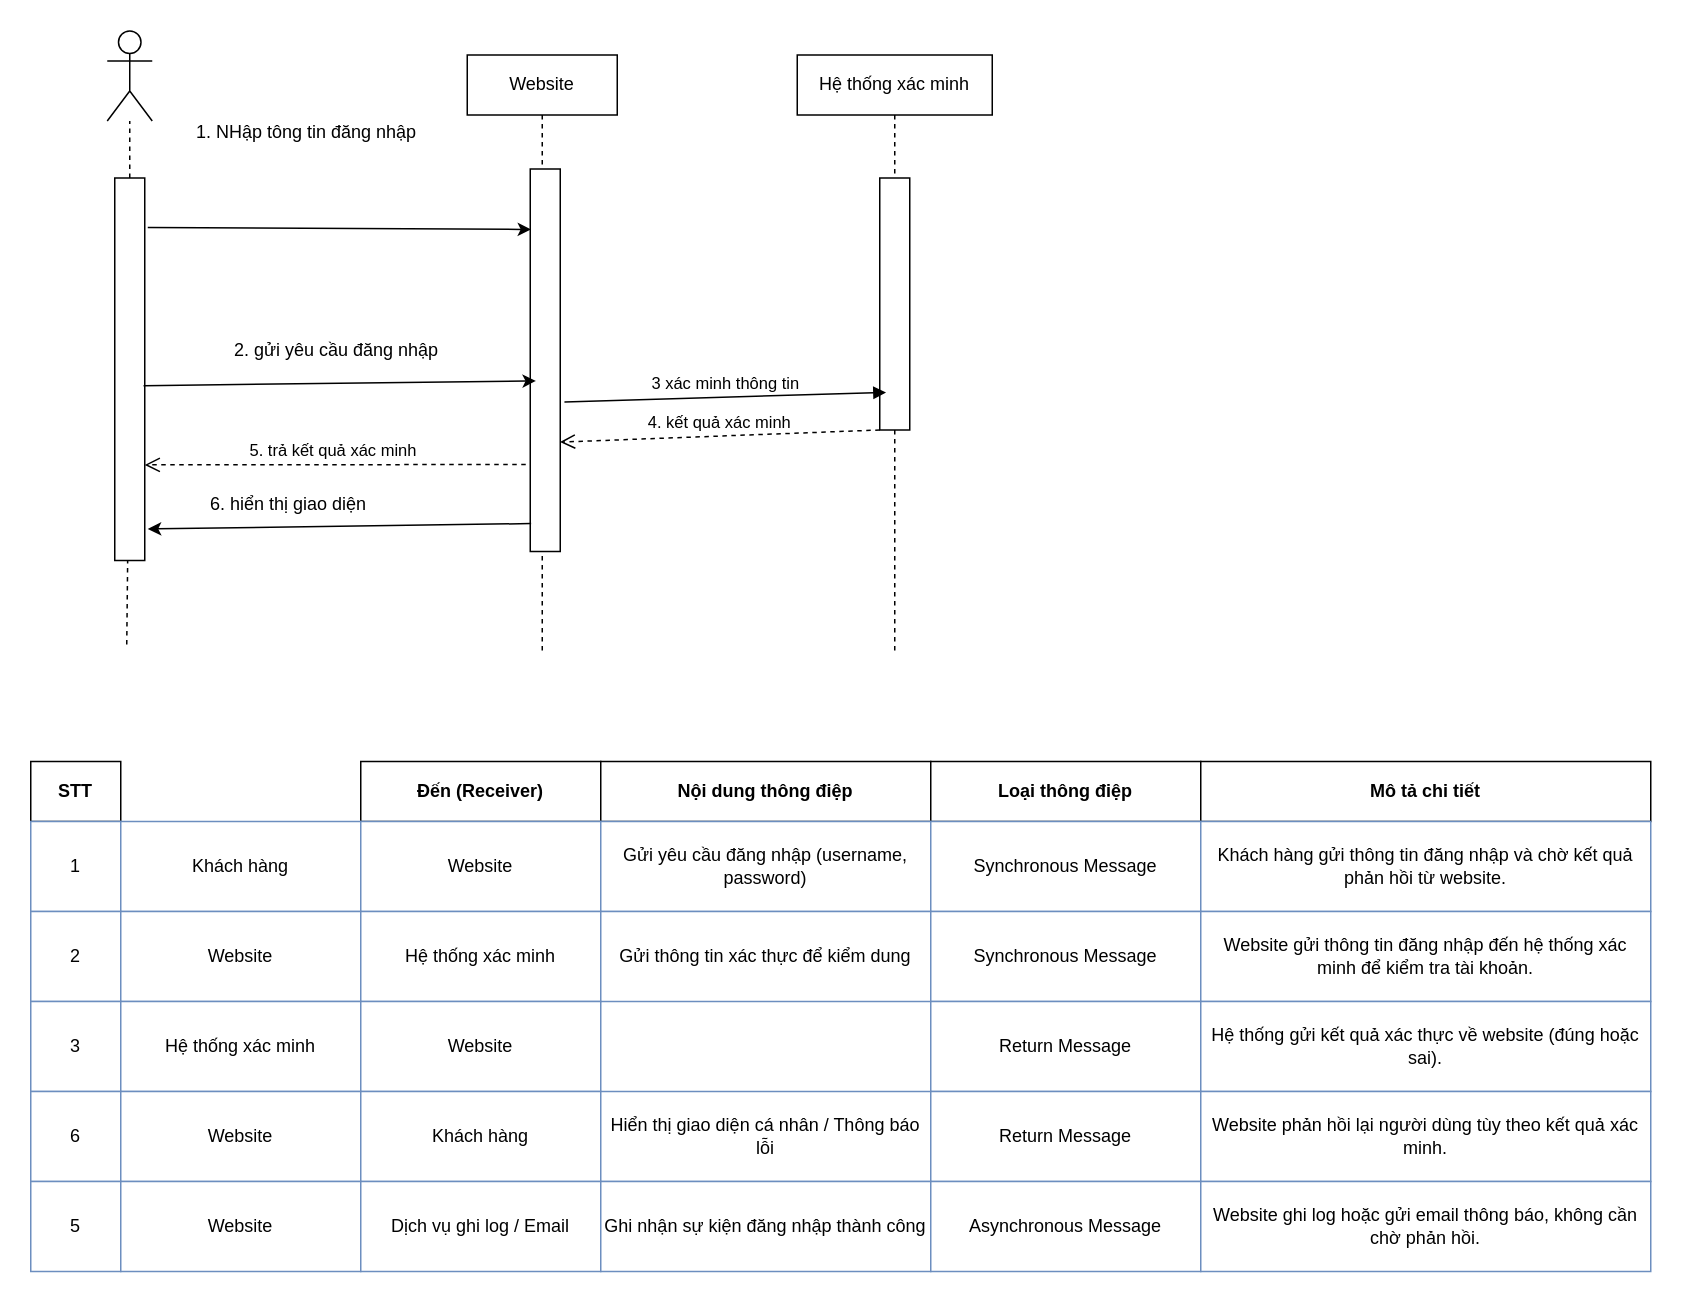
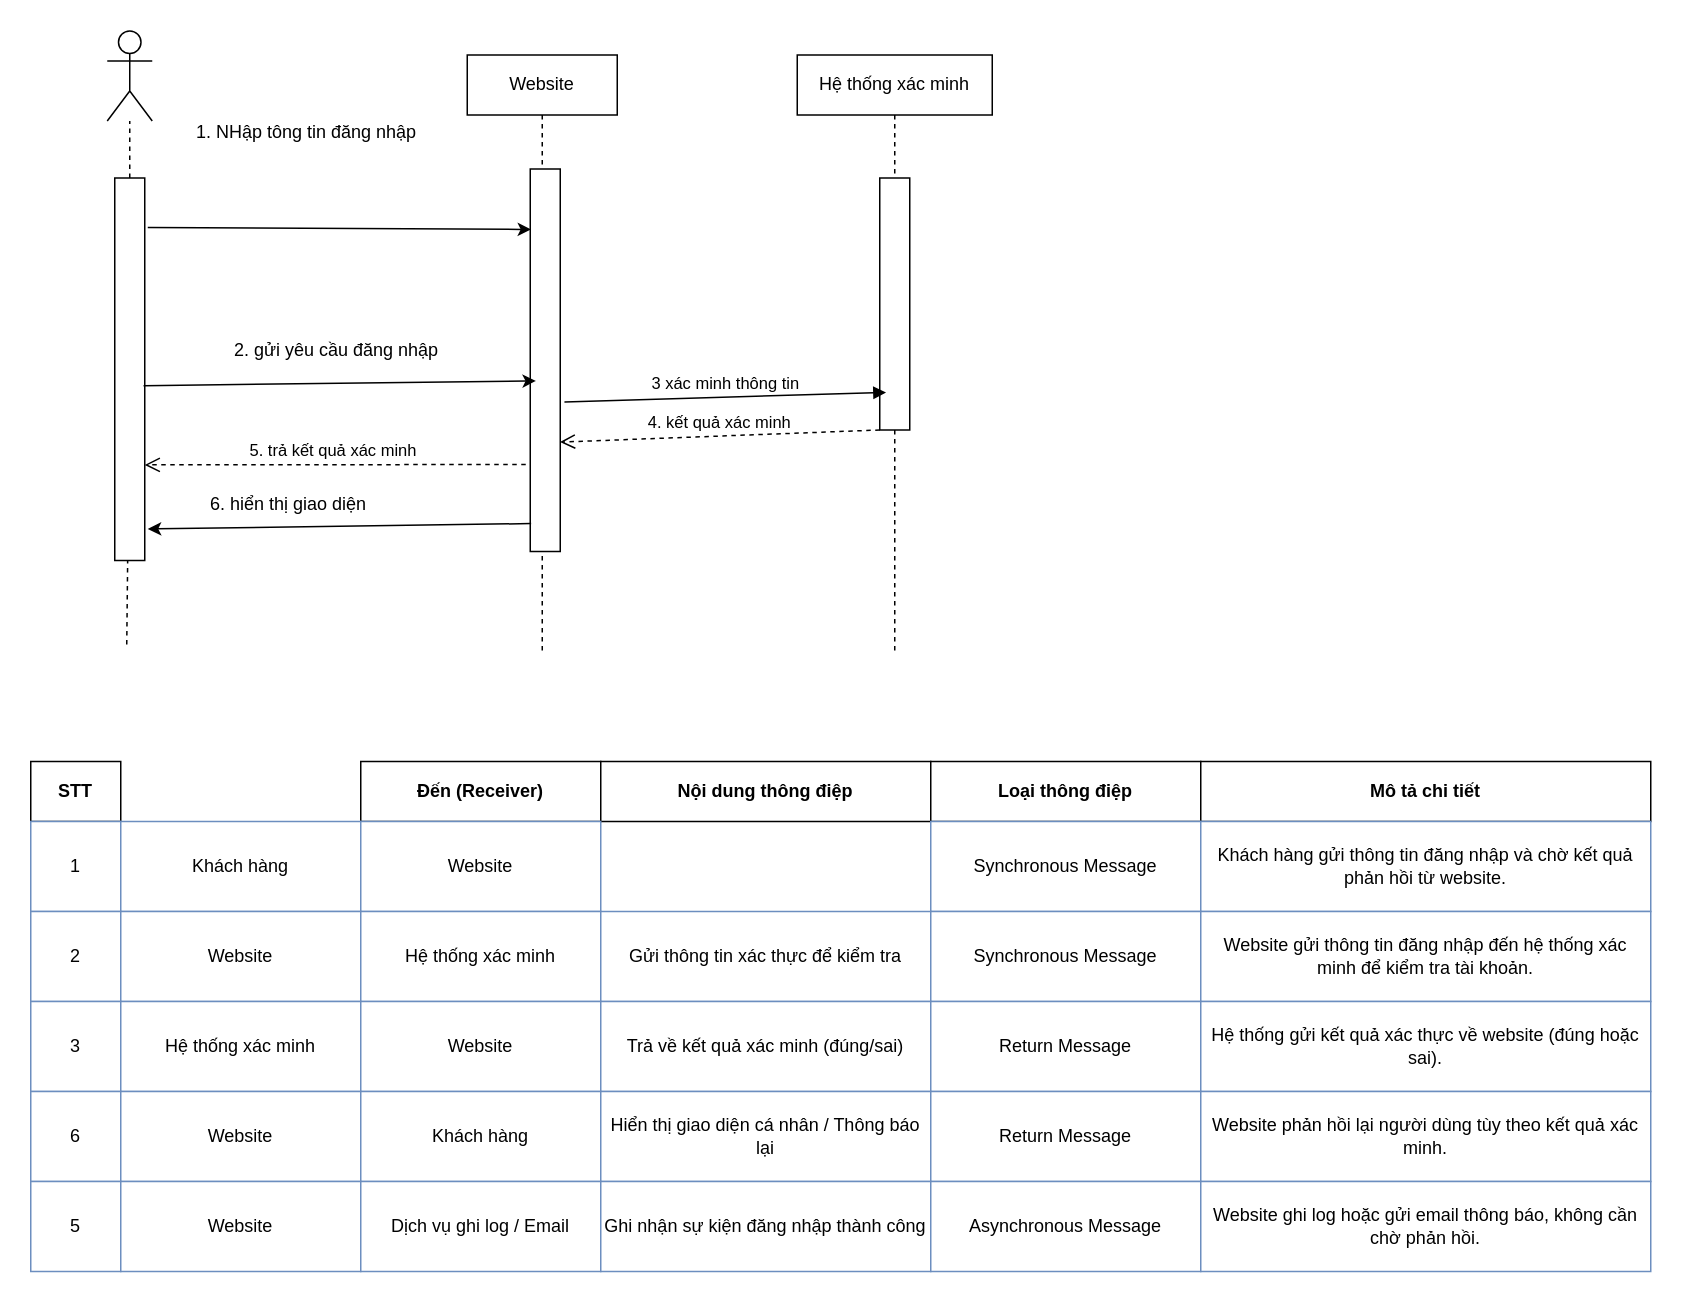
(766, 866) -> none
(766, 956) -> (766, 956)
none -> (766, 1046)
(766, 1136) -> (766, 1136)
